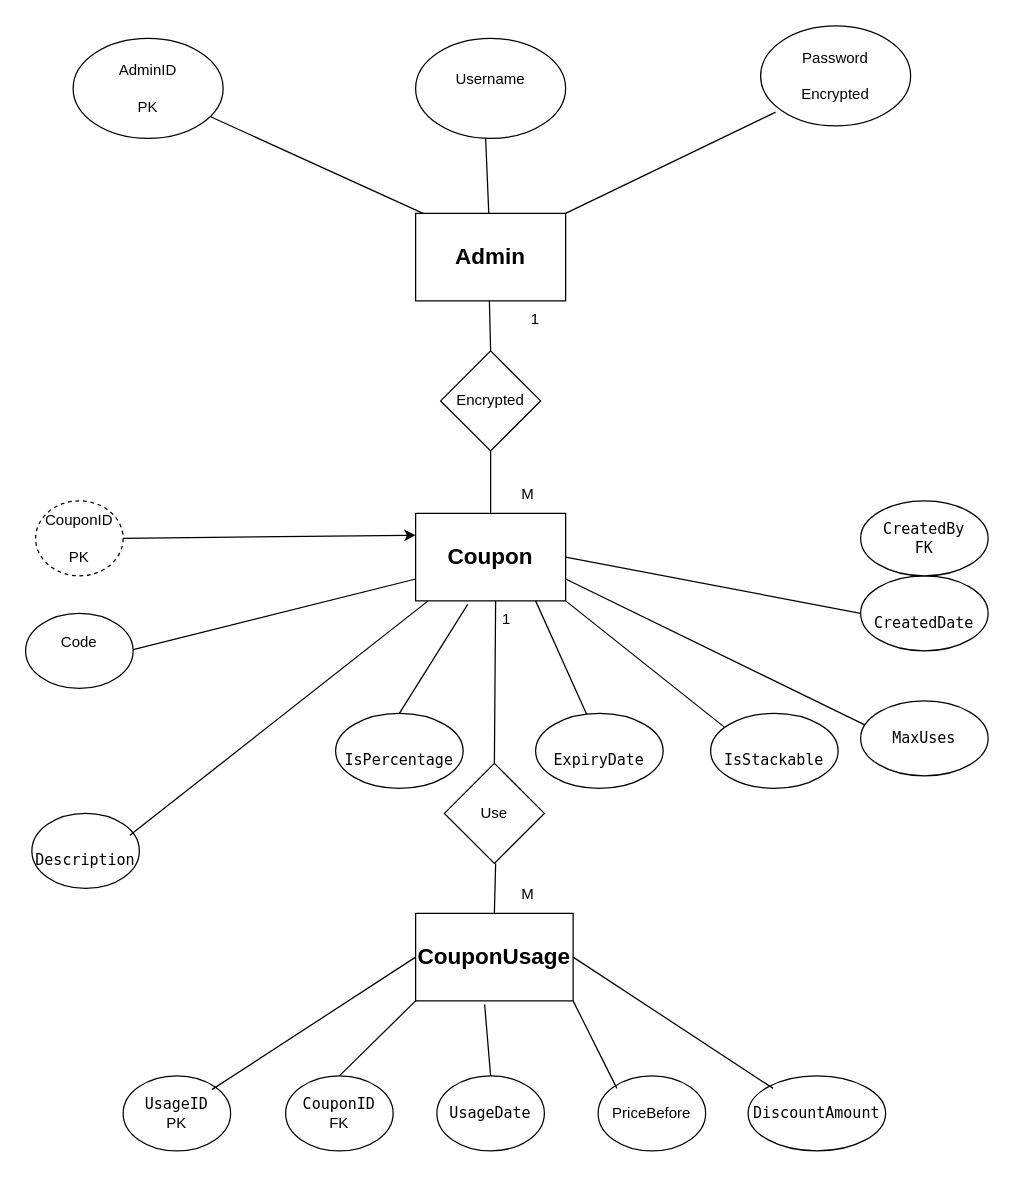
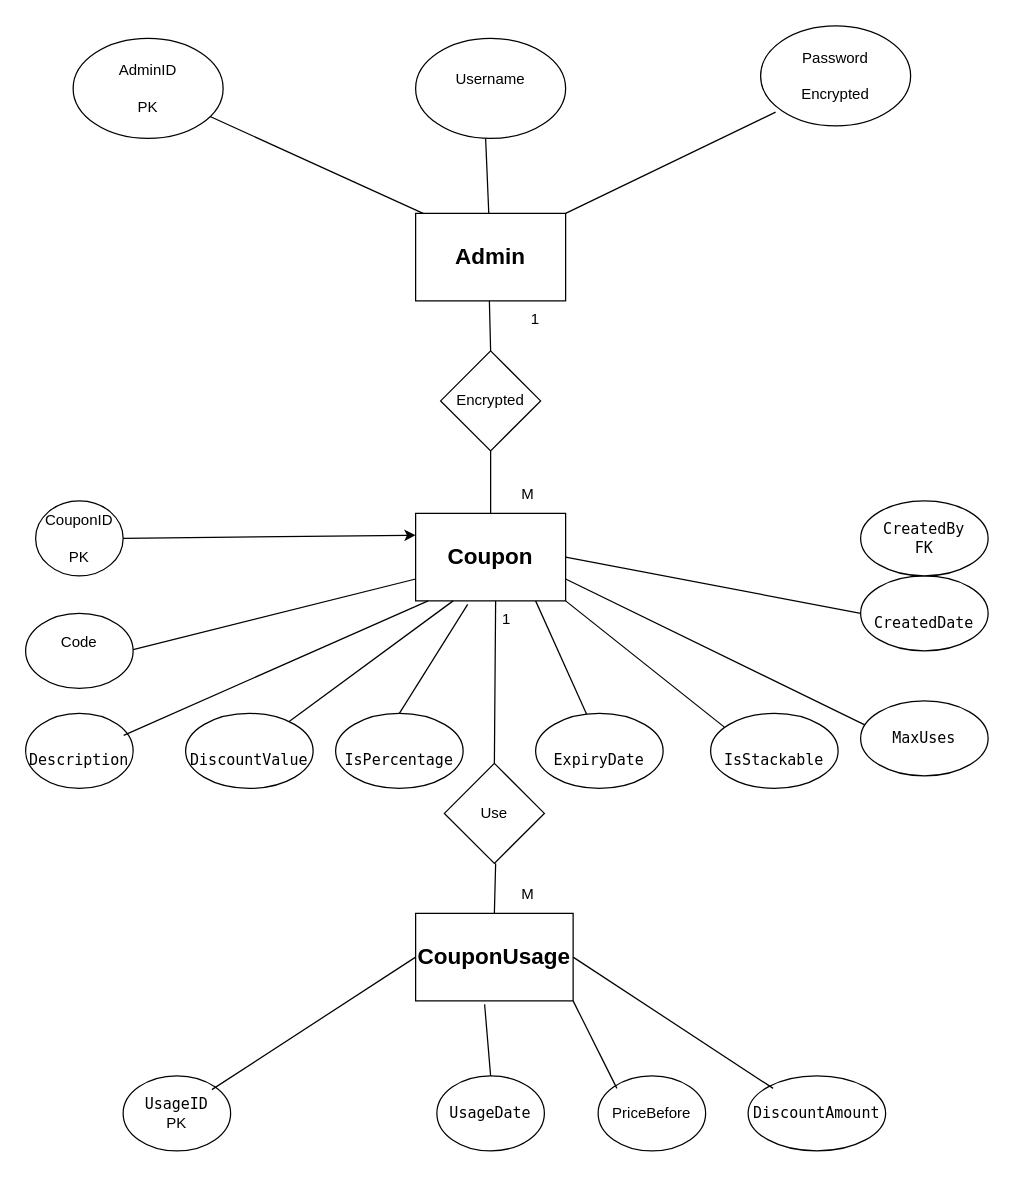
(79, 538) -> (79, 538)
none -> (371, 661)
none -> (249, 751)
(86, 851) -> (79, 751)
(378, 1038) -> none
(339, 1113) -> none
